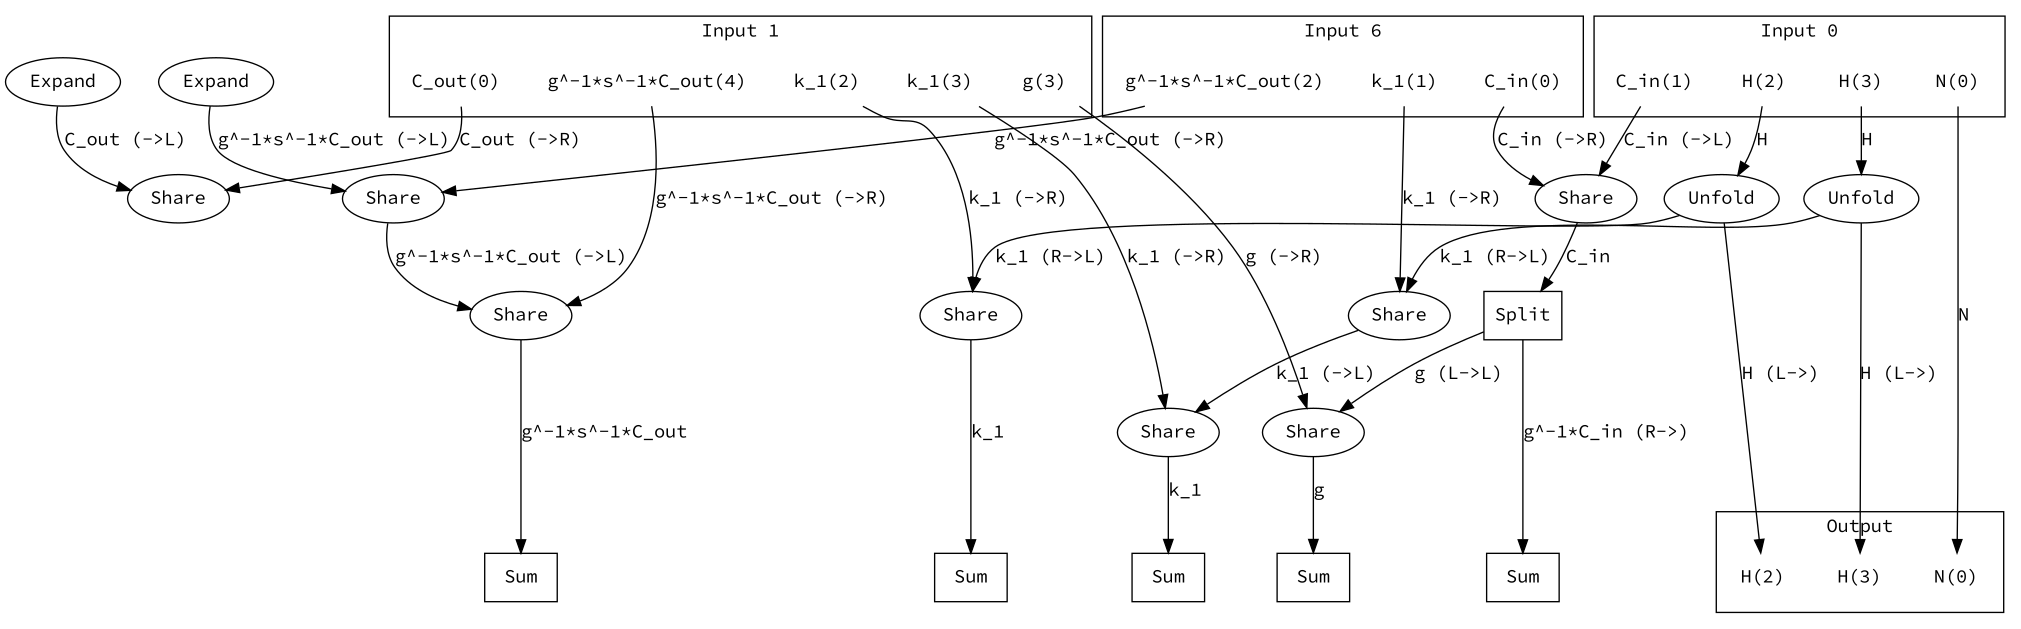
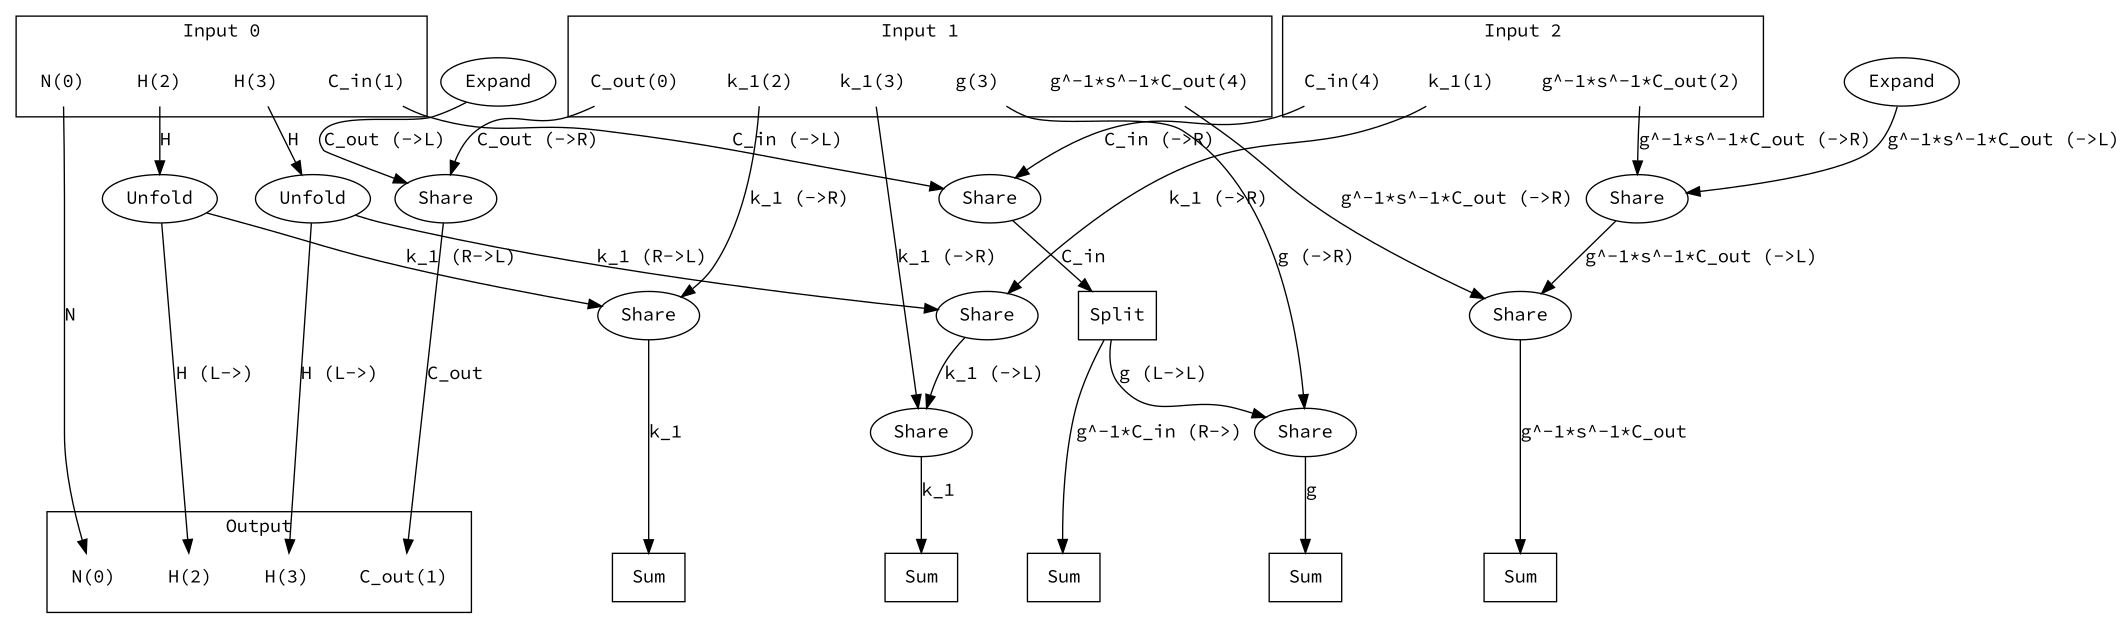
(1343, 32) -> (1523, 32)
(1523, 82) -> (1343, 82)
none -> (404, 578)
